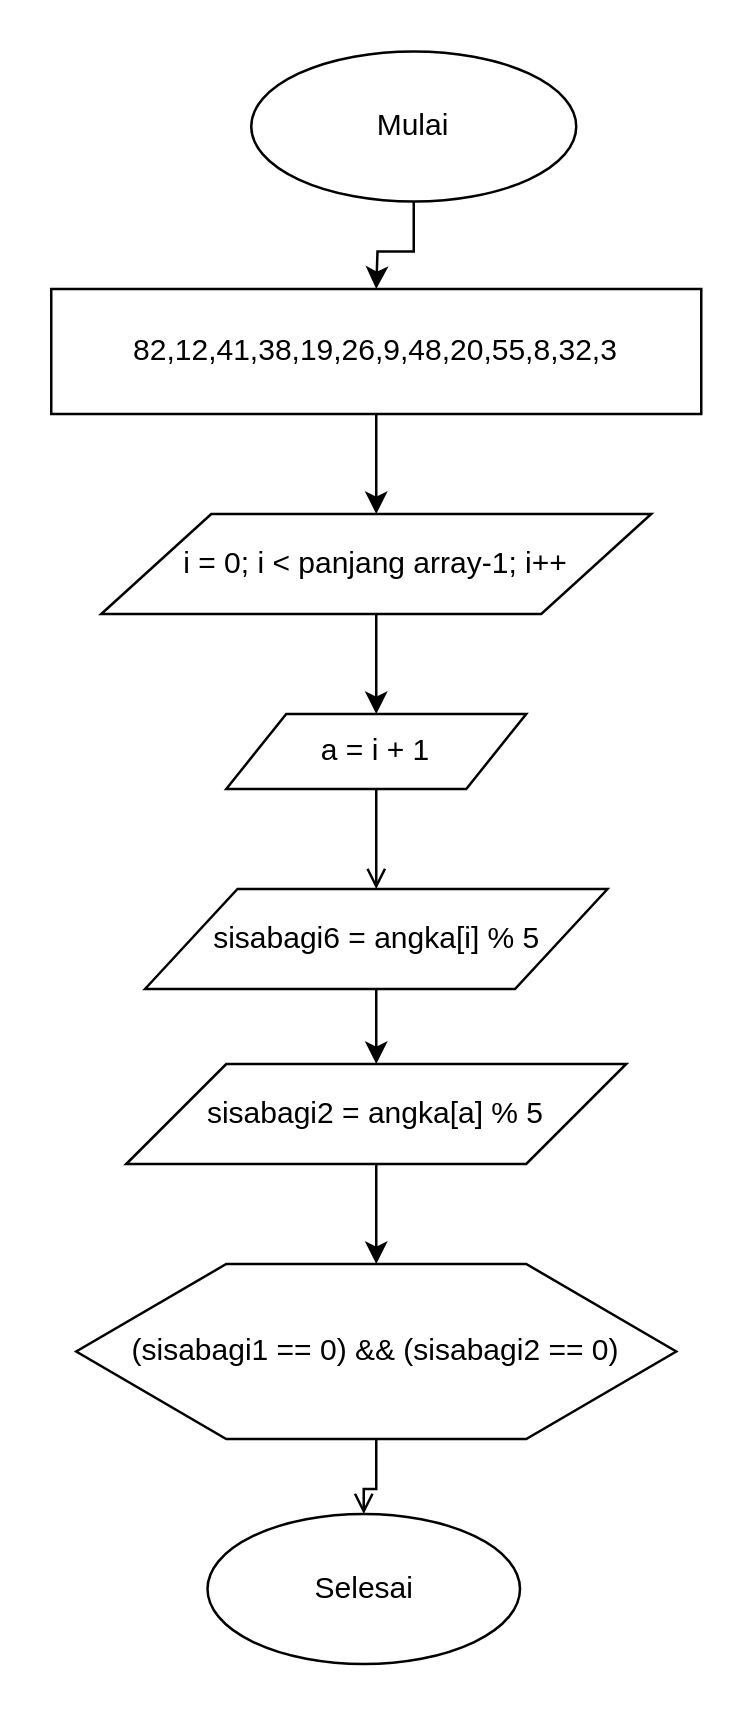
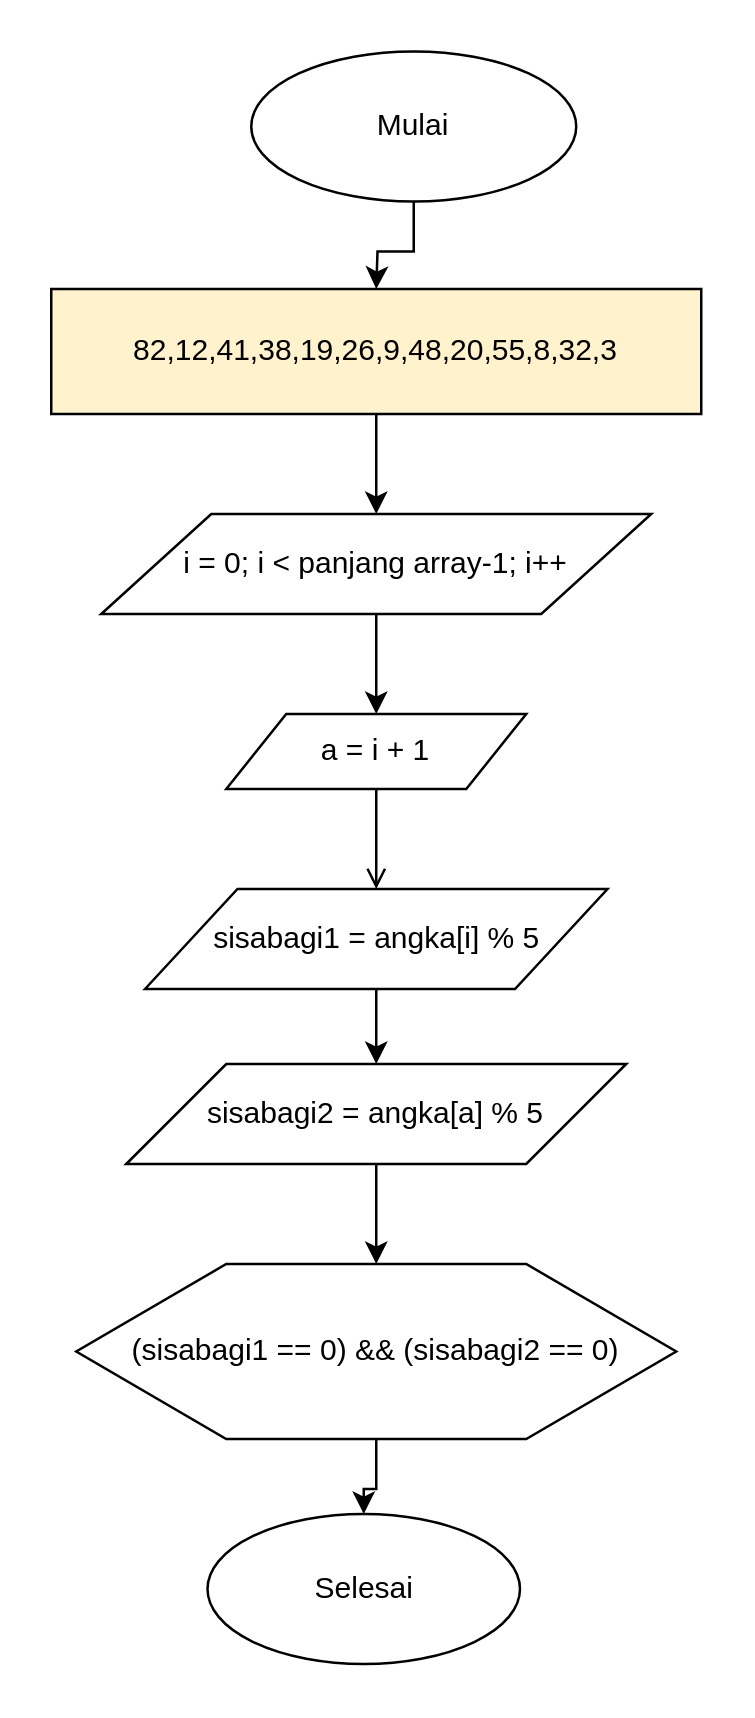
(376, 351) -> (376, 351)
(378, 939) -> (378, 939)
(364, 1499) -> (364, 1495)
